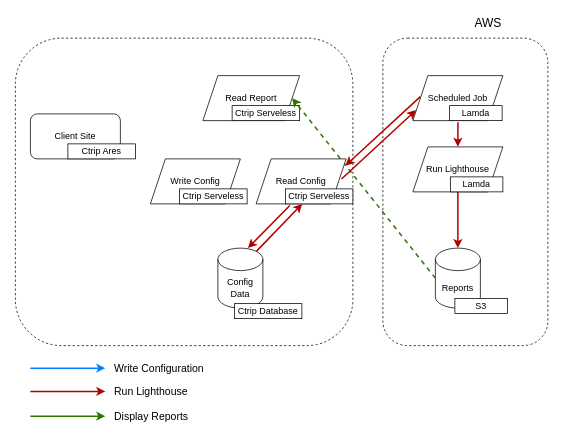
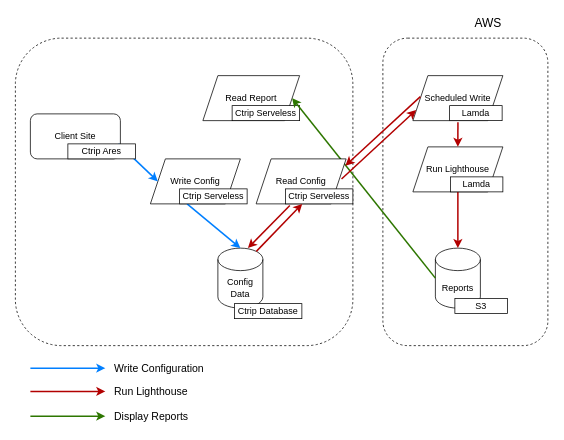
(458, 98) -> (458, 98)
none -> (143, 167)
(389, 220) -> (389, 220)
none -> (212, 224)
